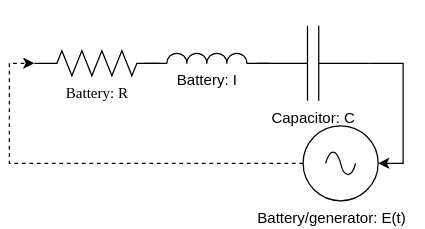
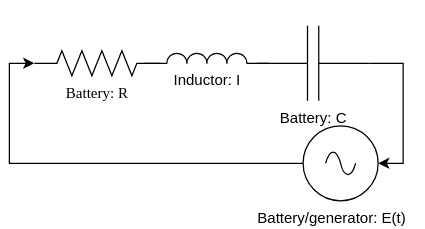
(208, 81) -> (208, 81)
(314, 118) -> (314, 118)
(97, 163) -> (97, 163)
